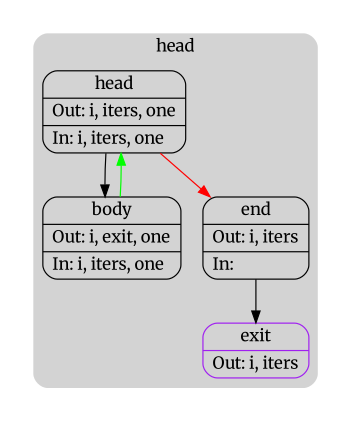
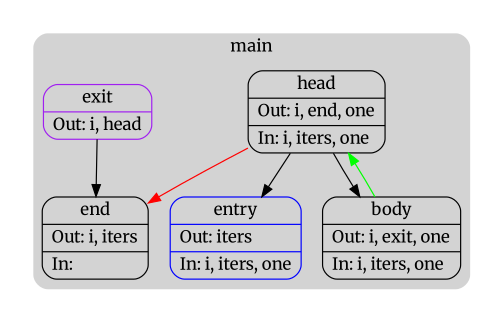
(176, 47) -> (252, 47)
(114, 111) -> (317, 111)
none -> (236, 238)
(256, 295) -> (97, 162)
(256, 364) -> (98, 125)
